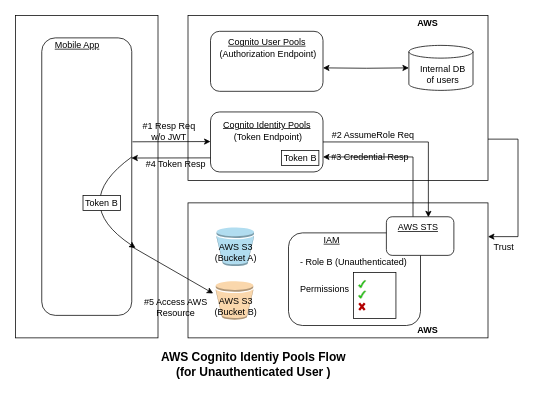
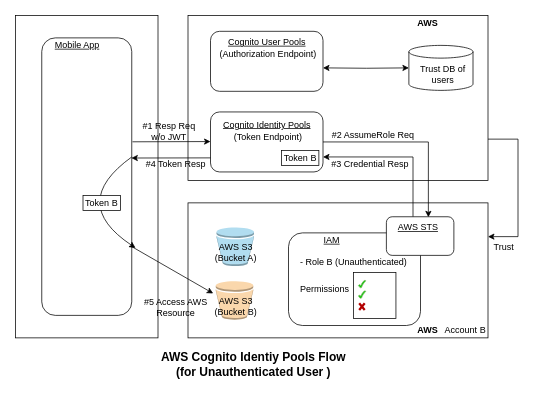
(443, 75) -> (443, 75)
(370, 157) -> (370, 164)
none -> (465, 330)
